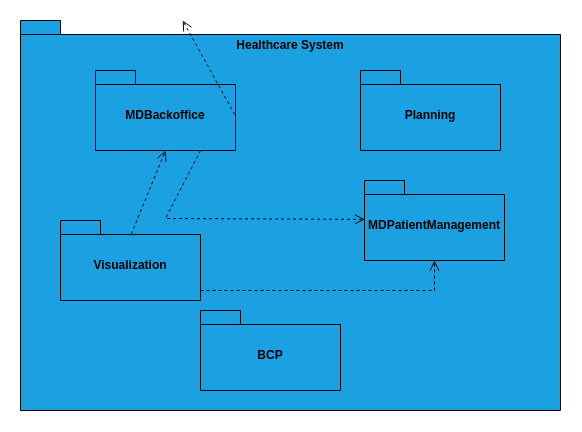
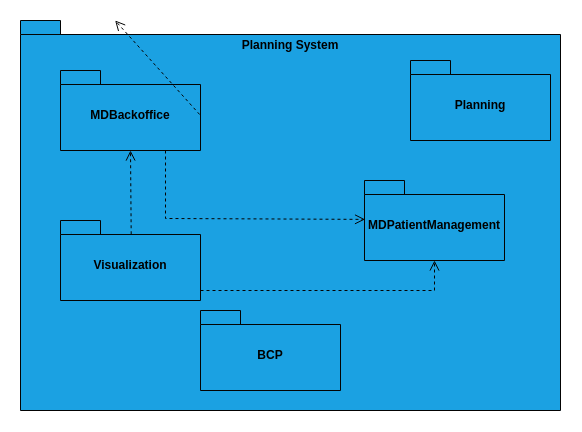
(291, 44) -> (291, 44)
(166, 111) -> (131, 111)
(431, 111) -> (481, 101)
